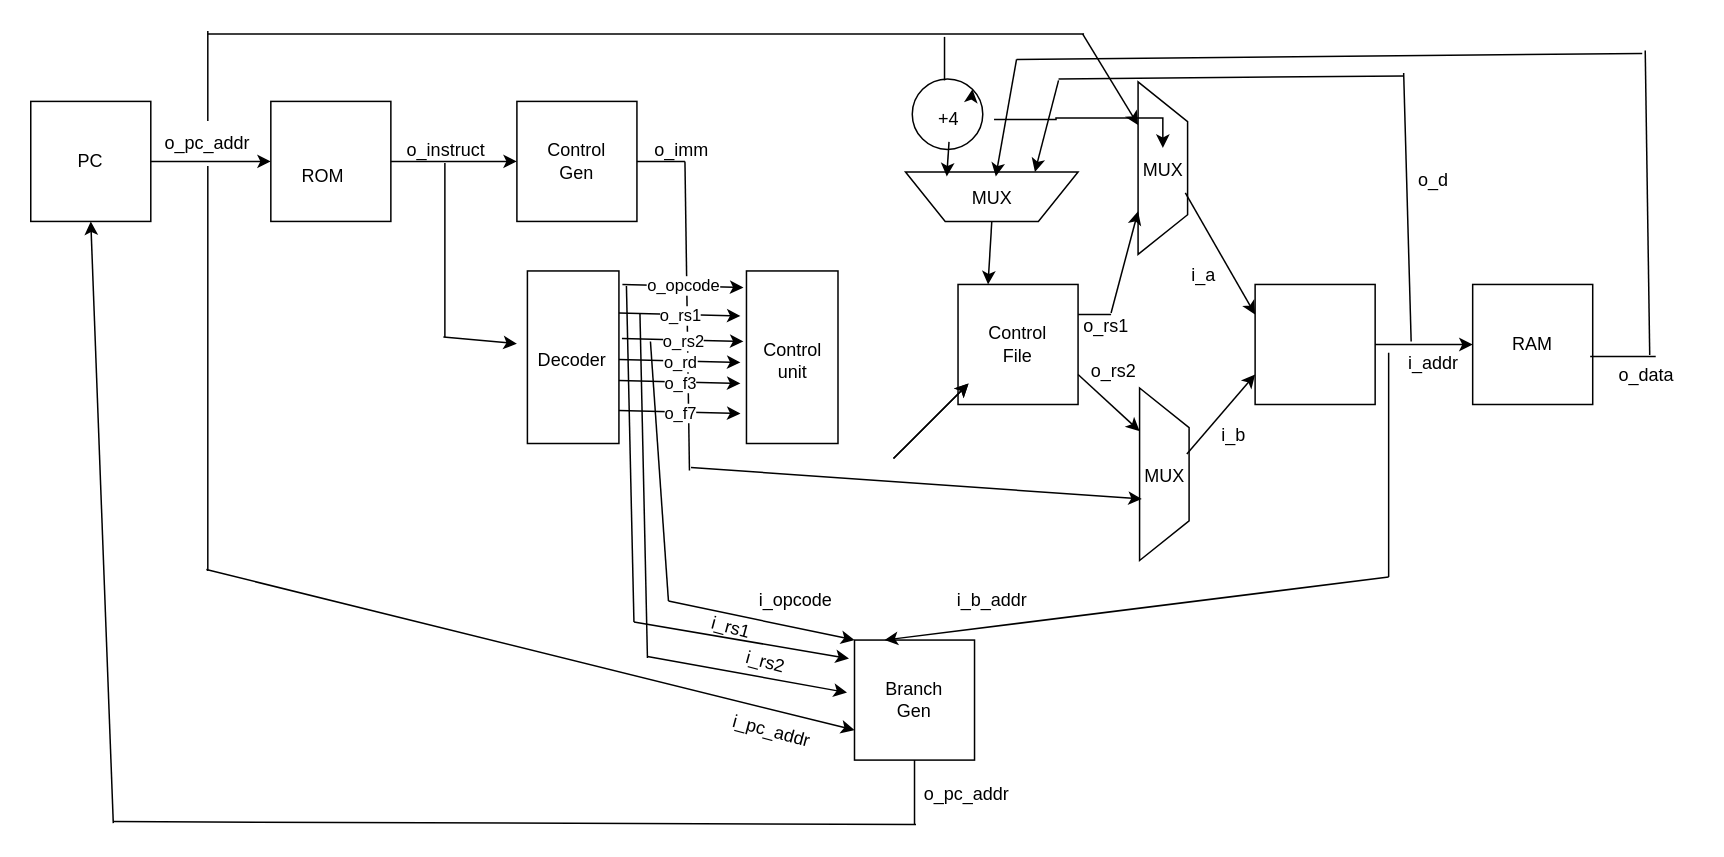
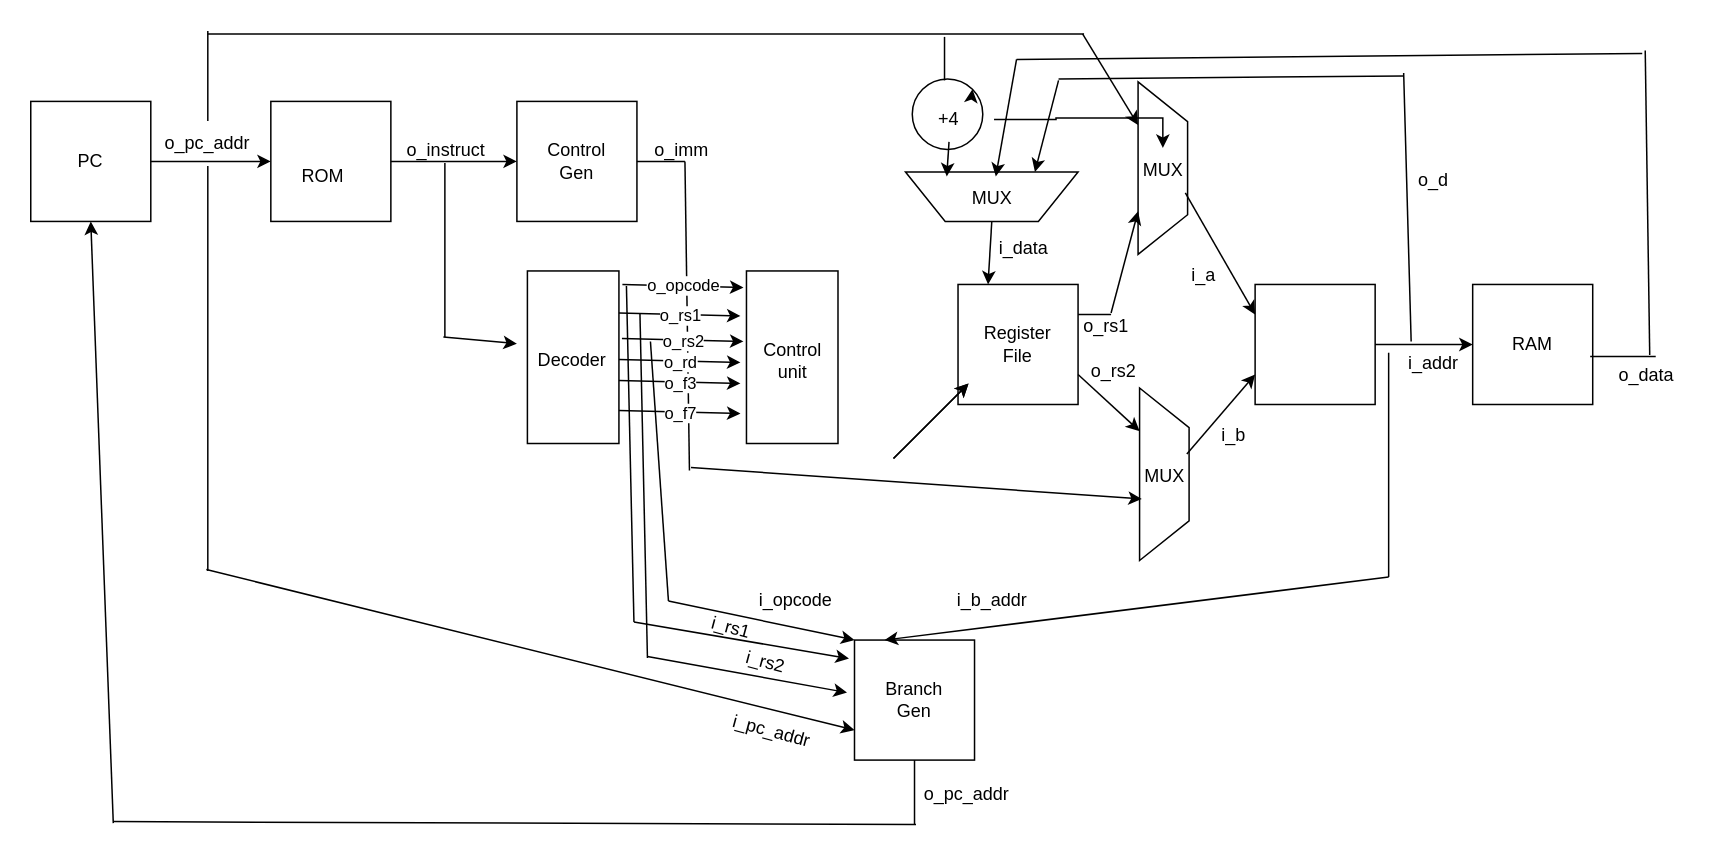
none -> (1024, 248)
(1018, 344) -> (1018, 344)
